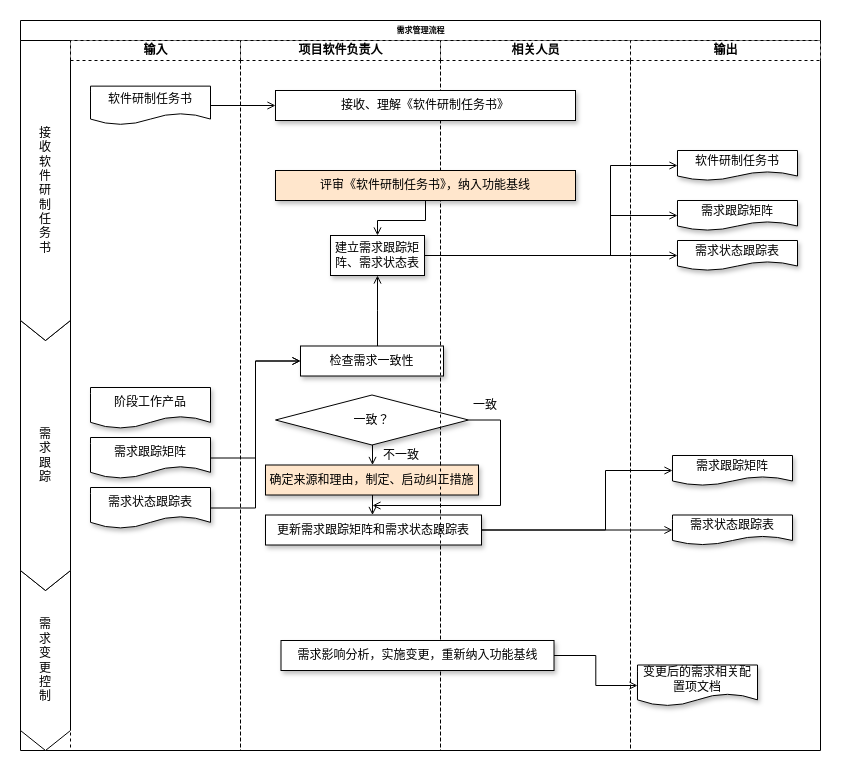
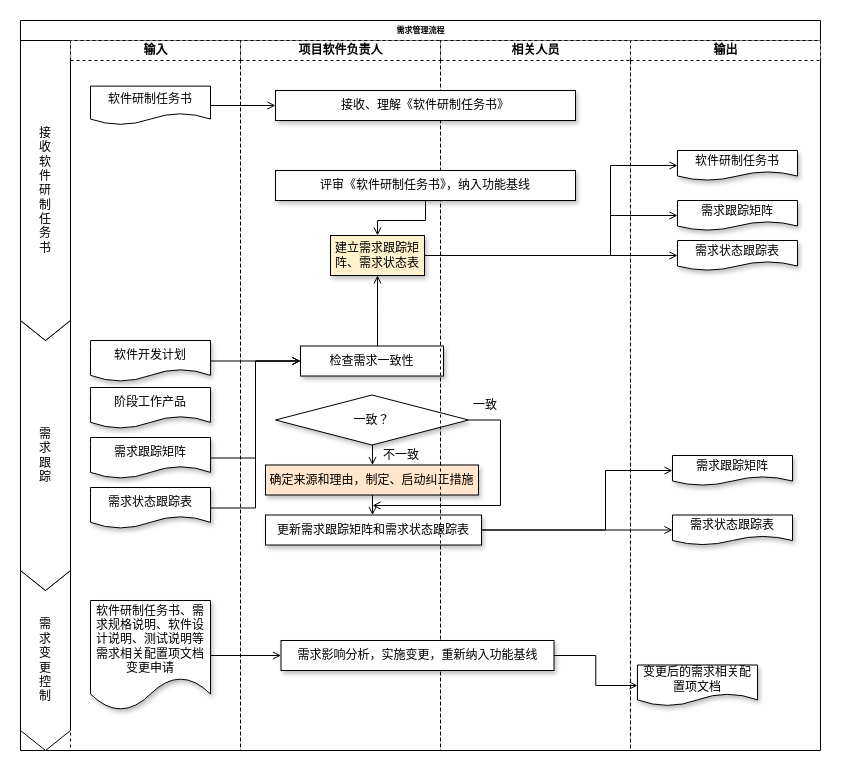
(426, 186) -> (426, 186)
(378, 256) -> (378, 256)
none -> (151, 361)
none -> (232, 361)
none -> (151, 656)
none -> (245, 656)
